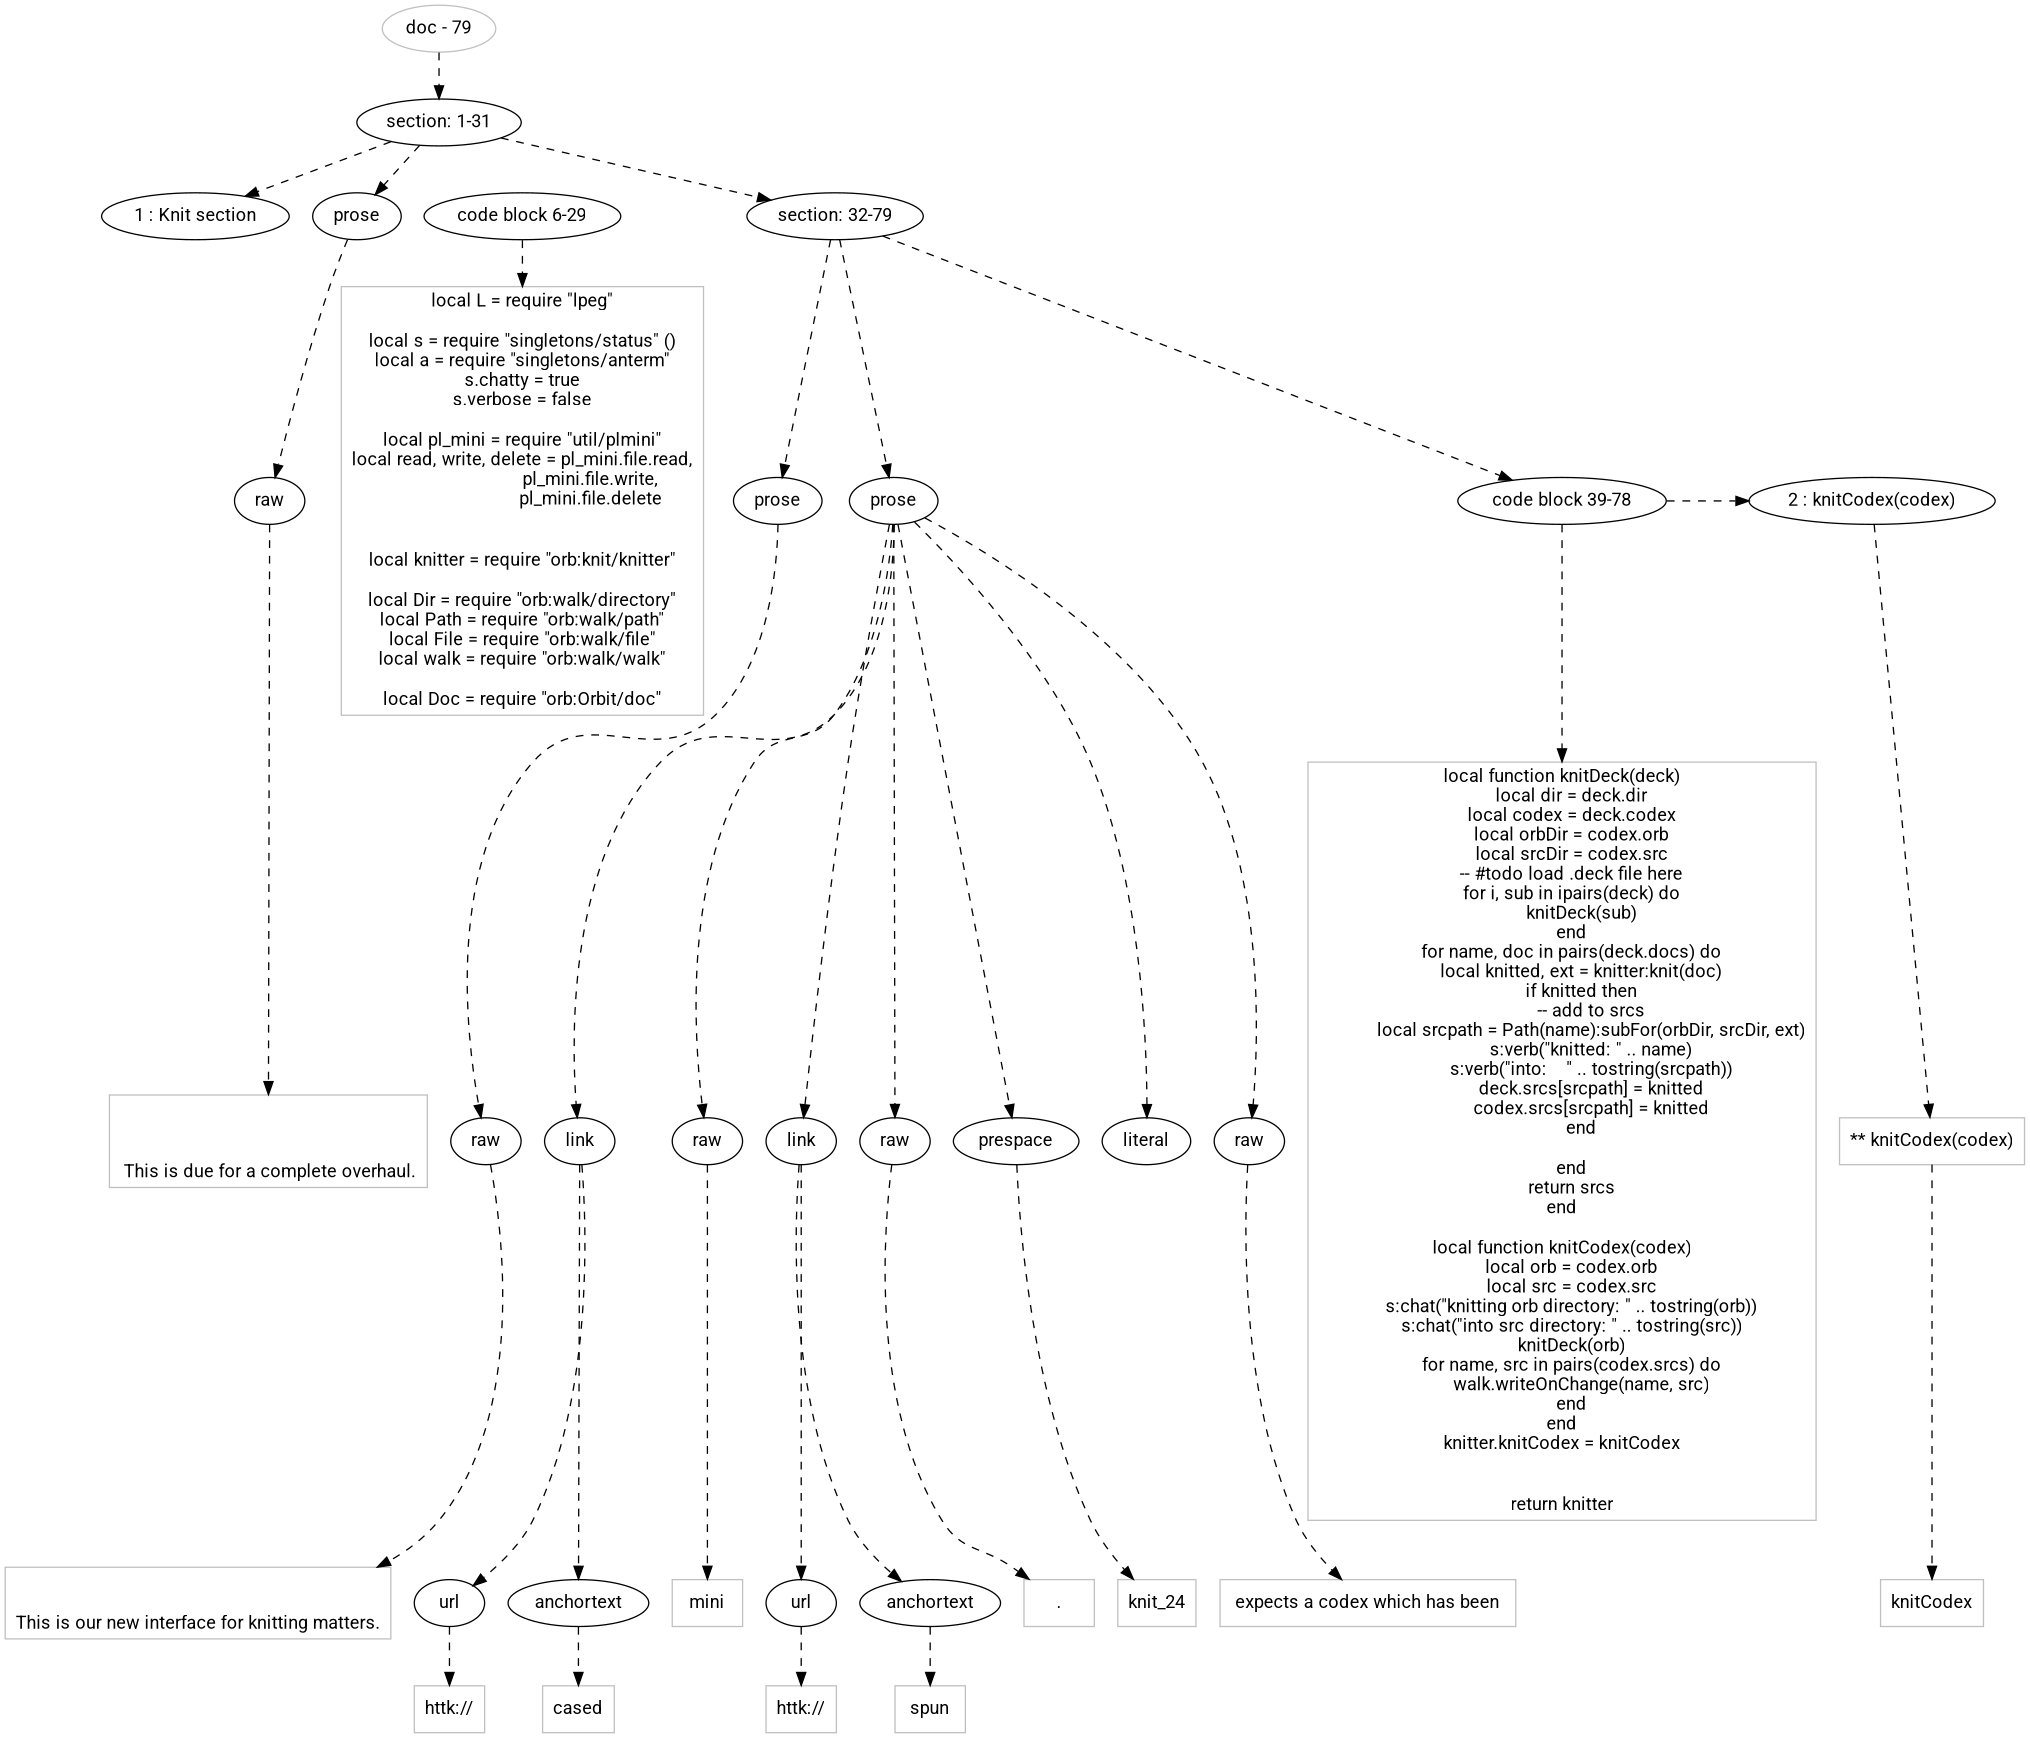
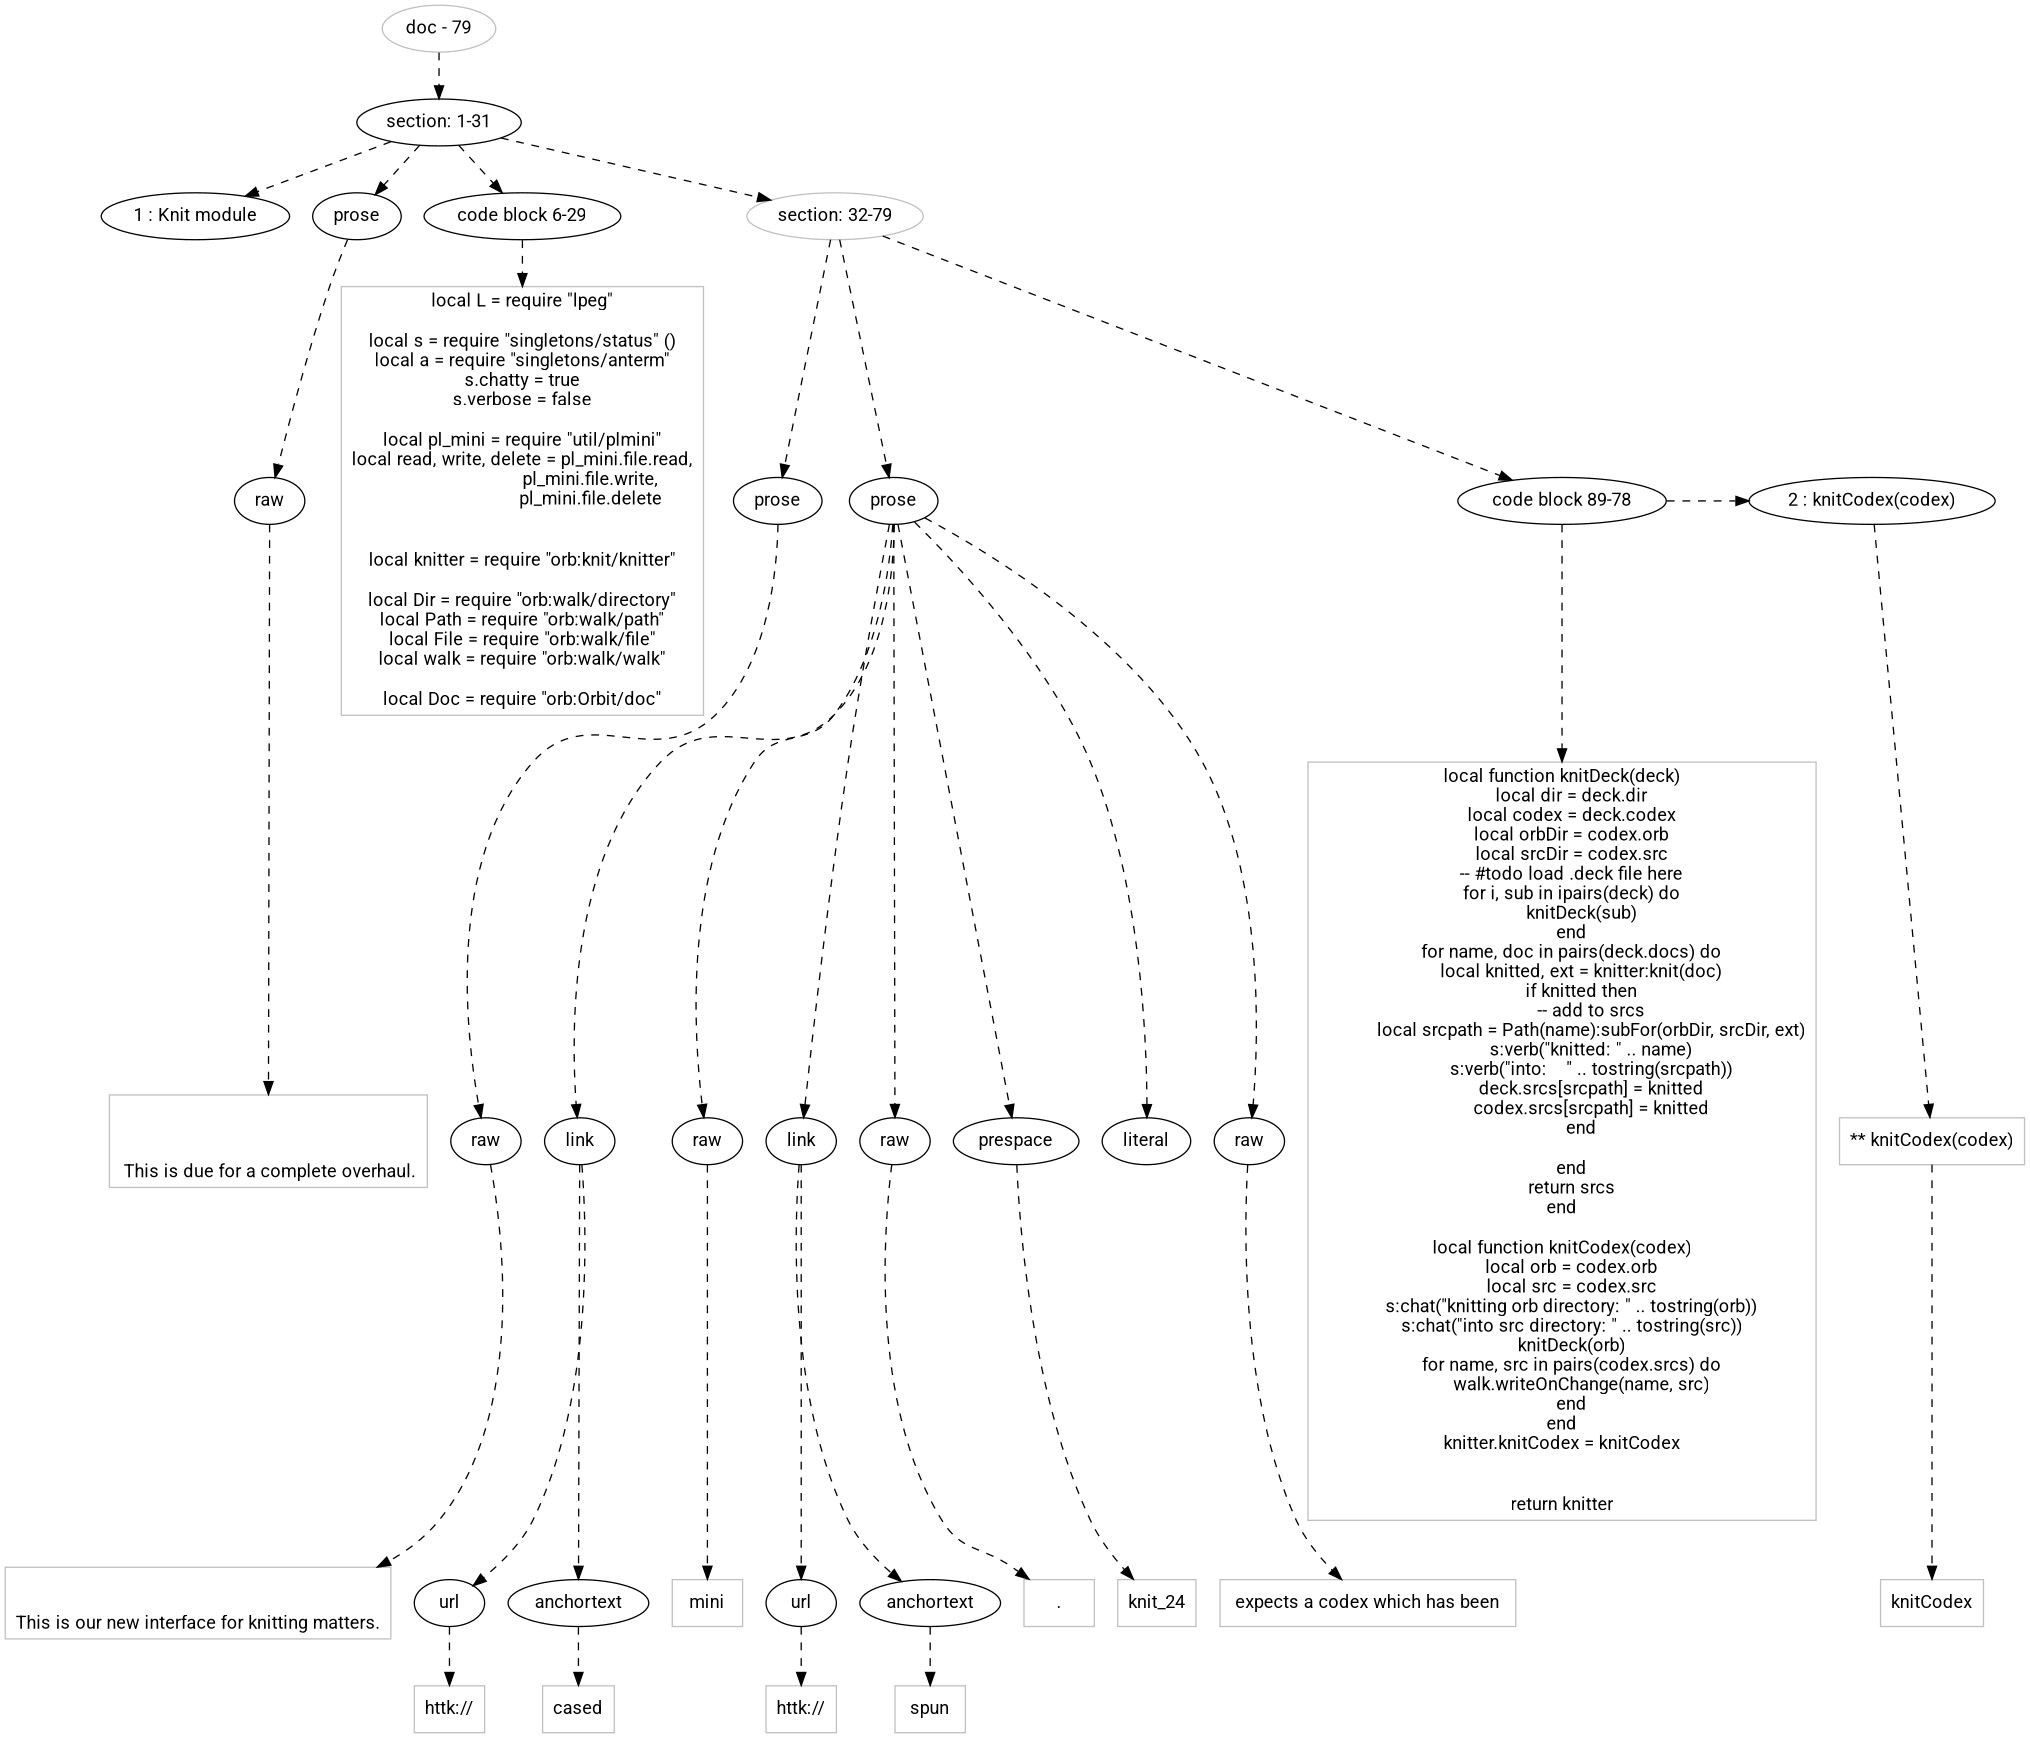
none -> (476, 164)
(195, 216) -> (195, 216)
(835, 216) -> (835, 216)
(1562, 501) -> (1562, 501)
